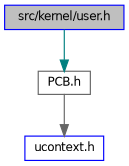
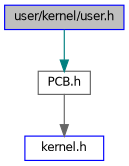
(64, 17) -> (64, 17)
(64, 148) -> (64, 148)
